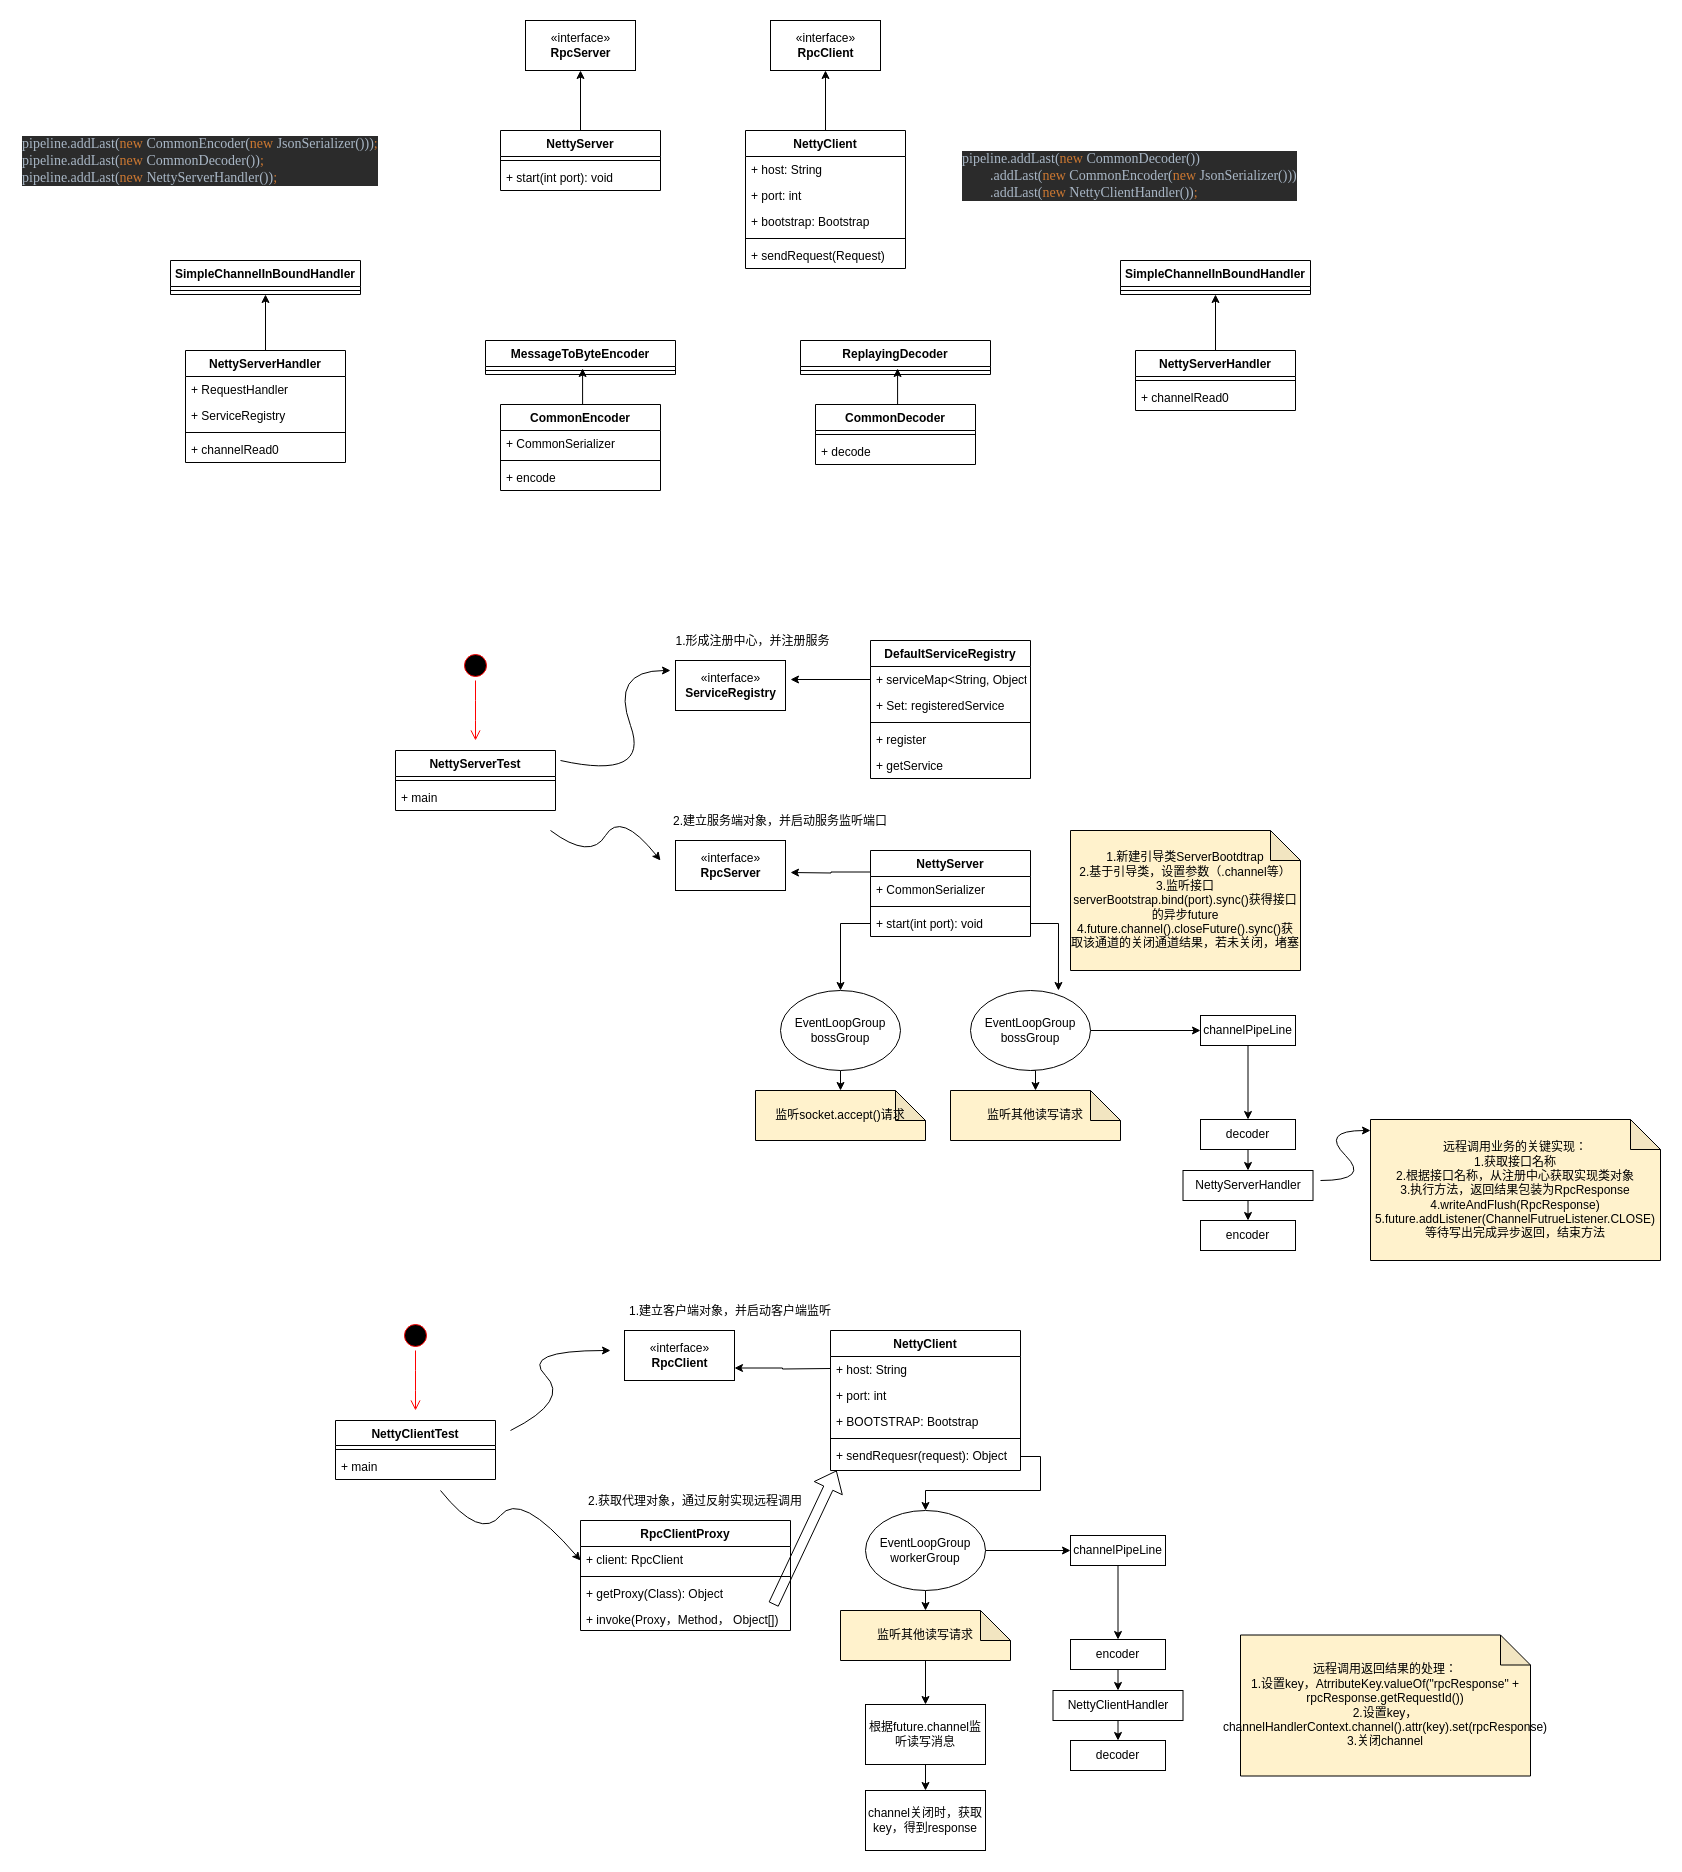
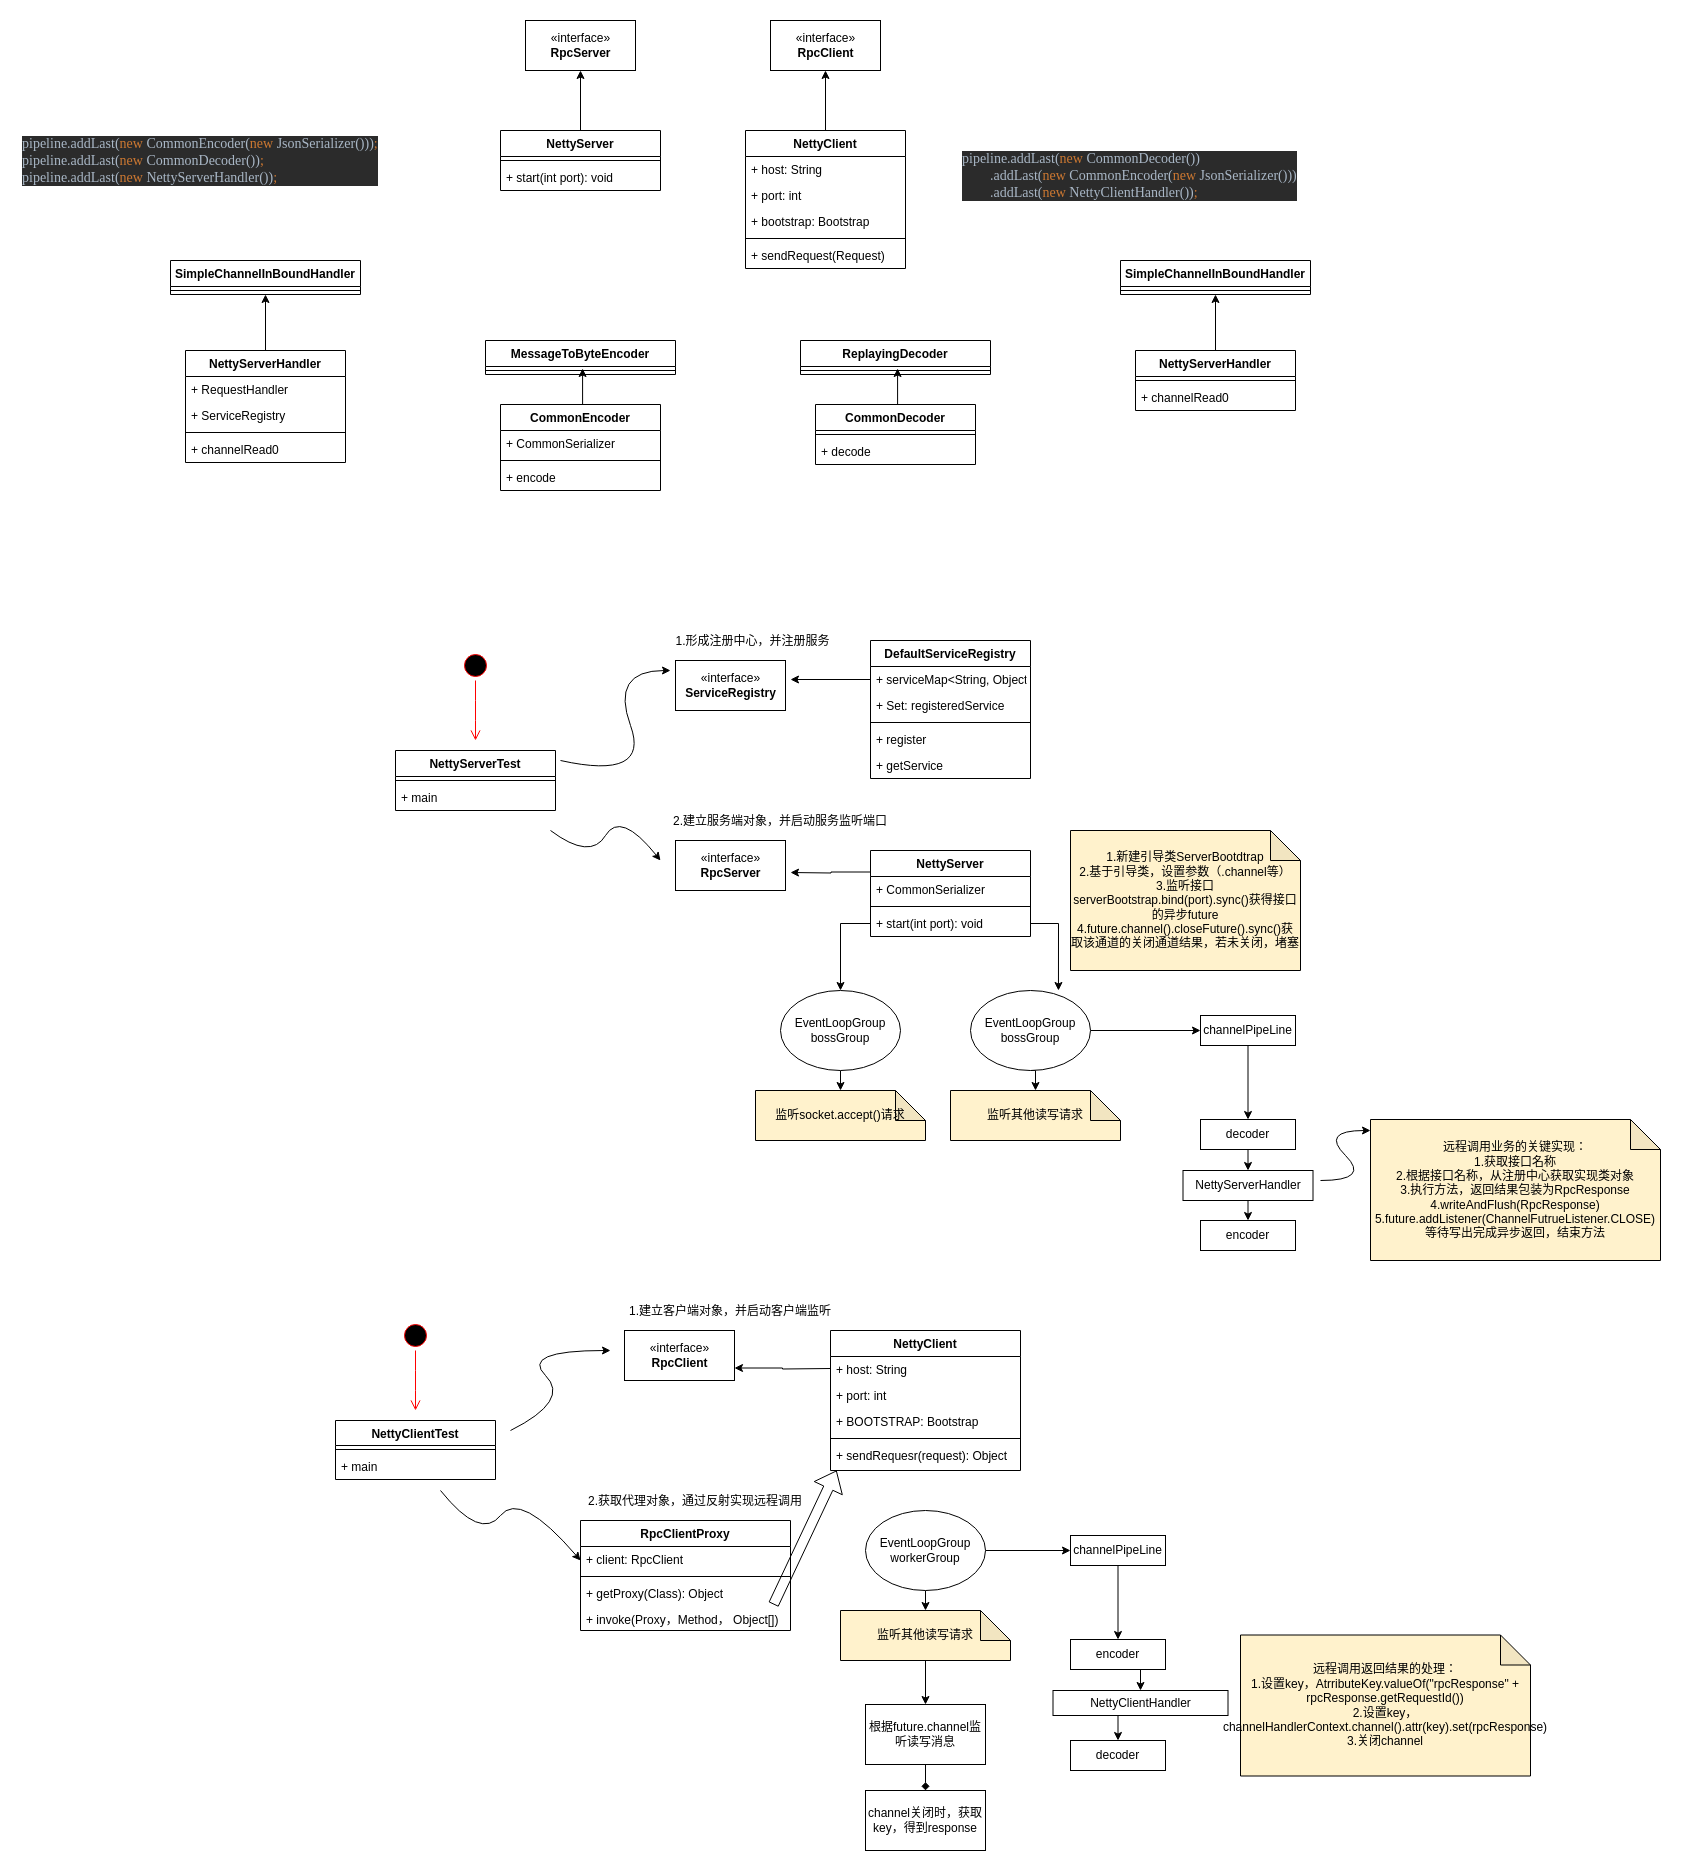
(1004, 1491) -> none
(1118, 1706) -> (1141, 1703)
(926, 1782) -> (926, 1781)
